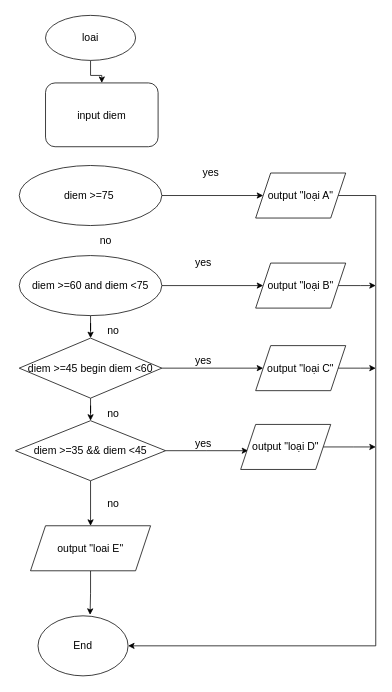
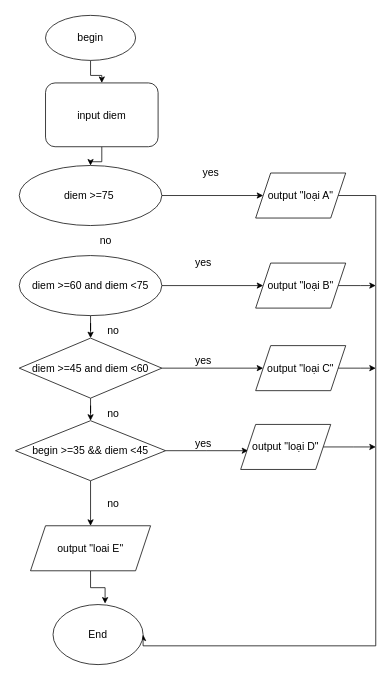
(90, 38) -> (90, 38)
none -> (102, 160)
(90, 368) -> (90, 368)
(90, 450) -> (90, 450)
(83, 645) -> (98, 634)
